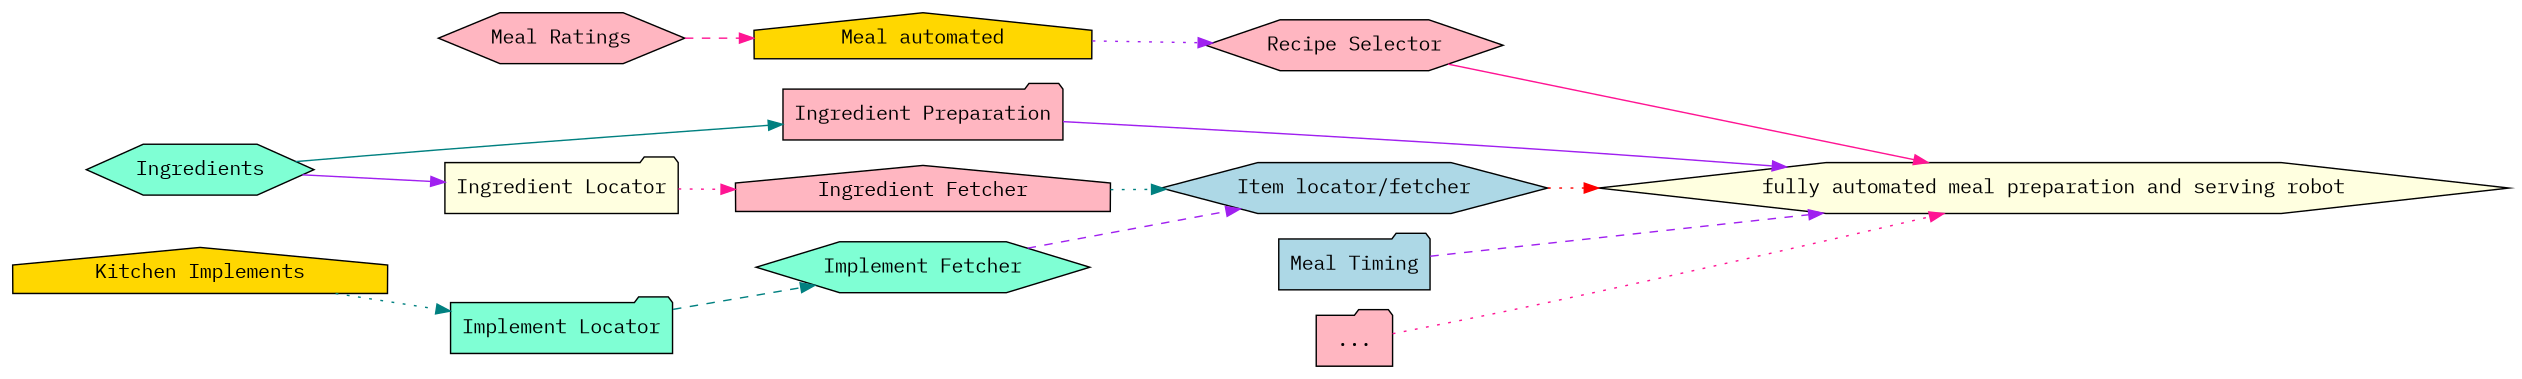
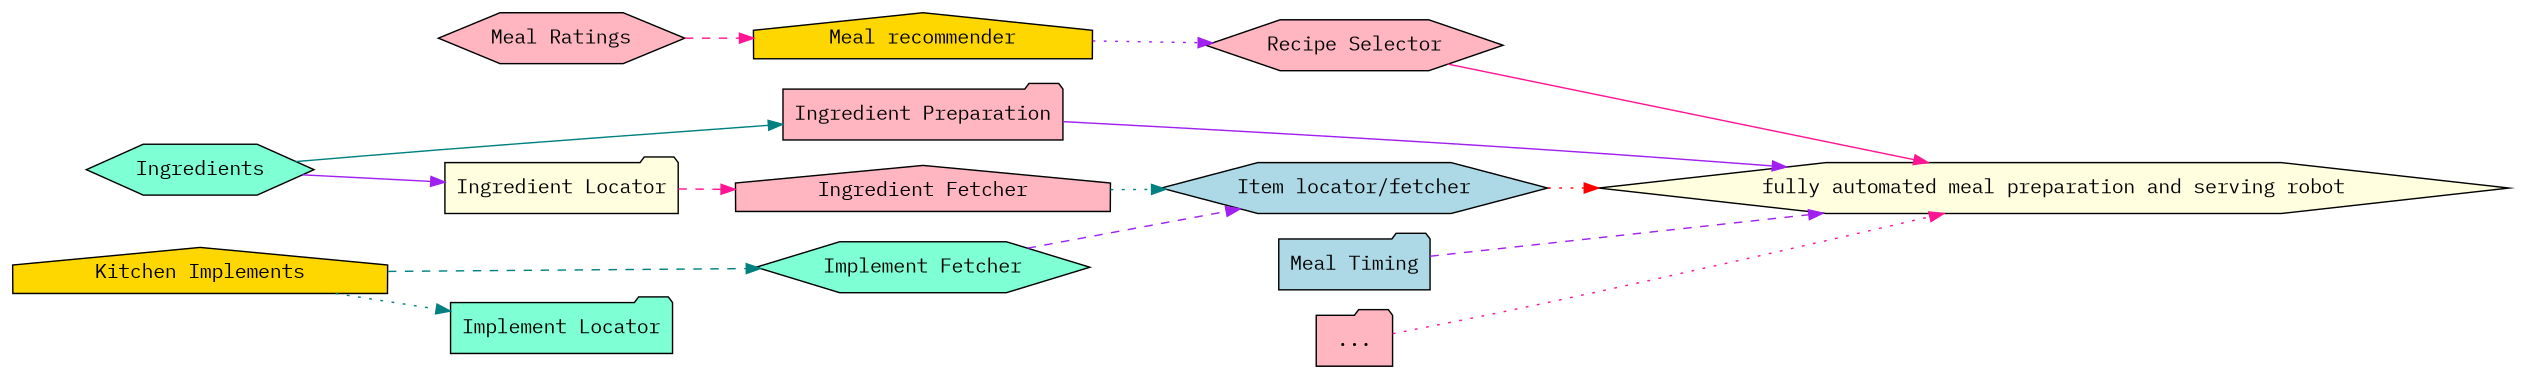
(923, 38) -> (923, 38)
(700, 189) -> (700, 189)
(737, 299) -> (567, 270)
